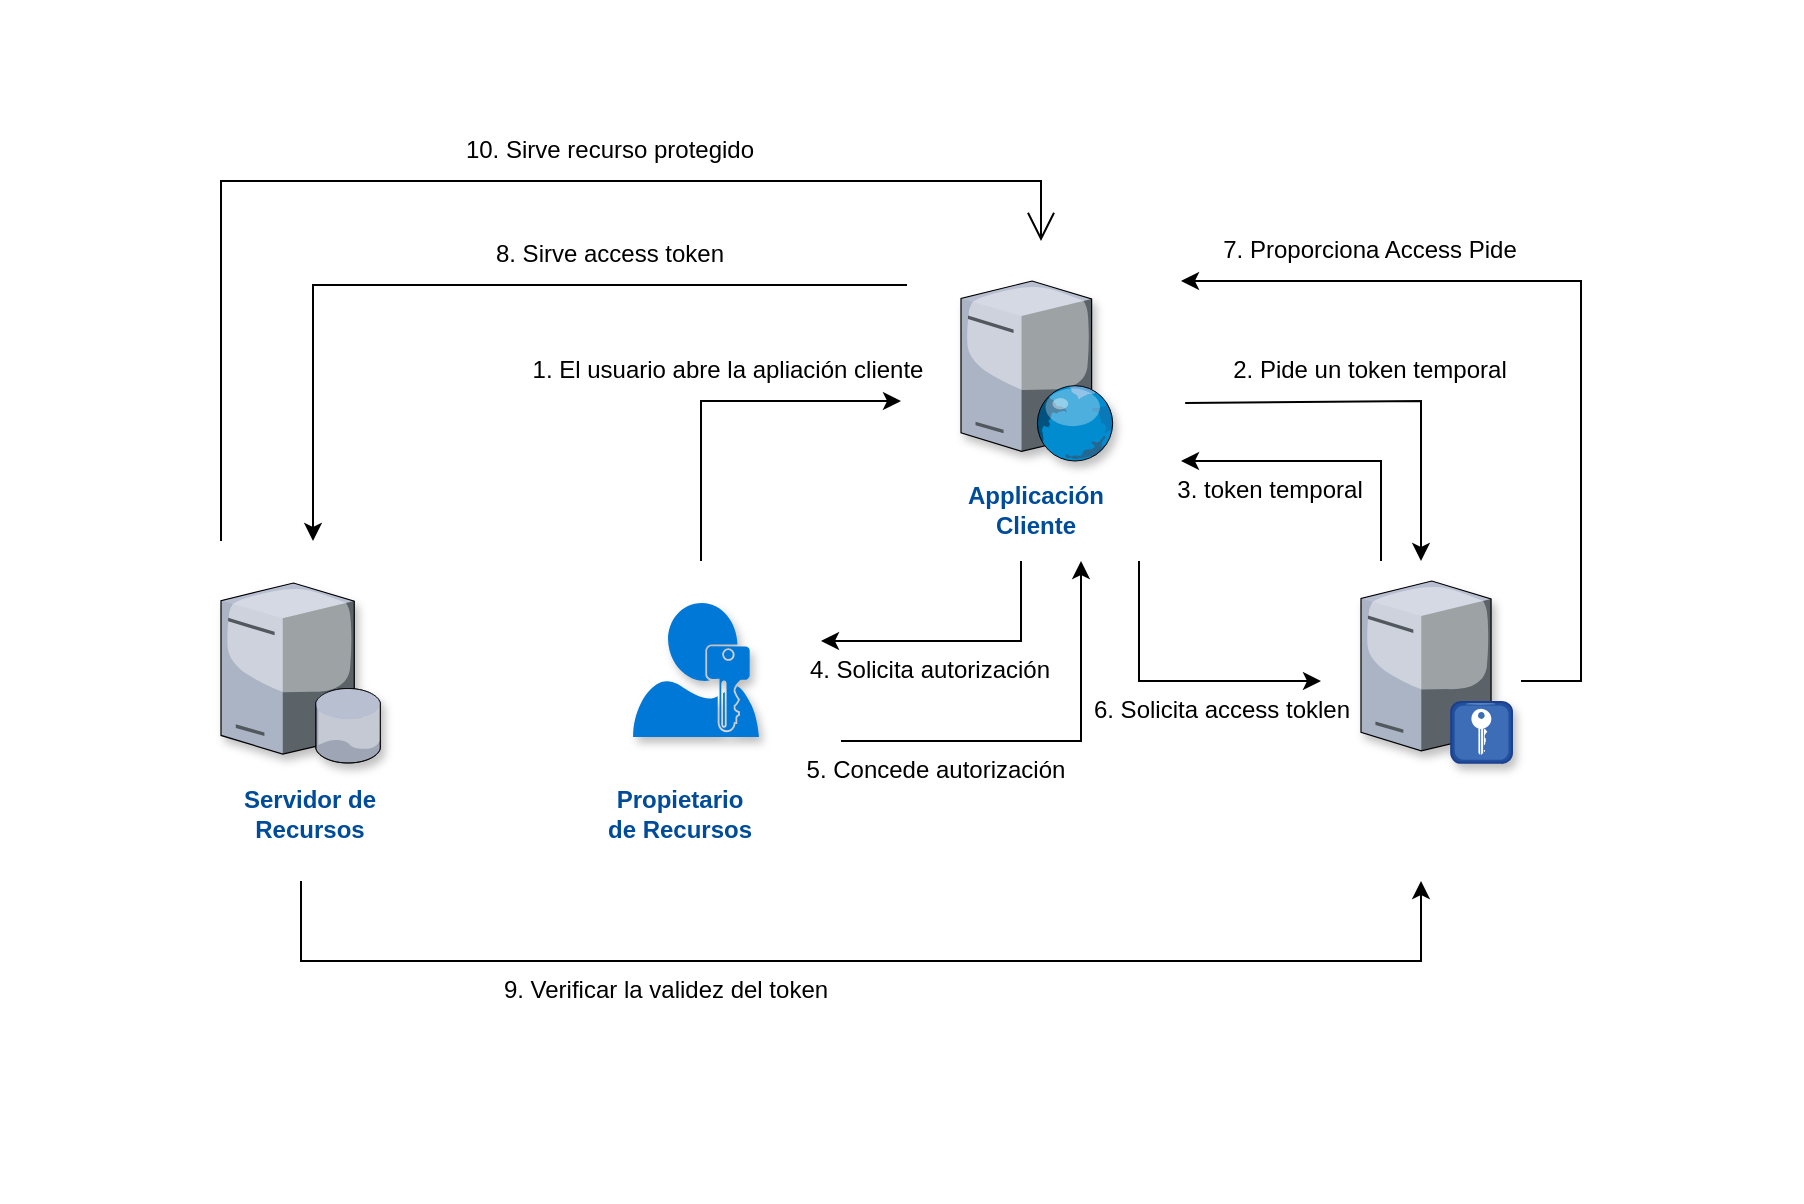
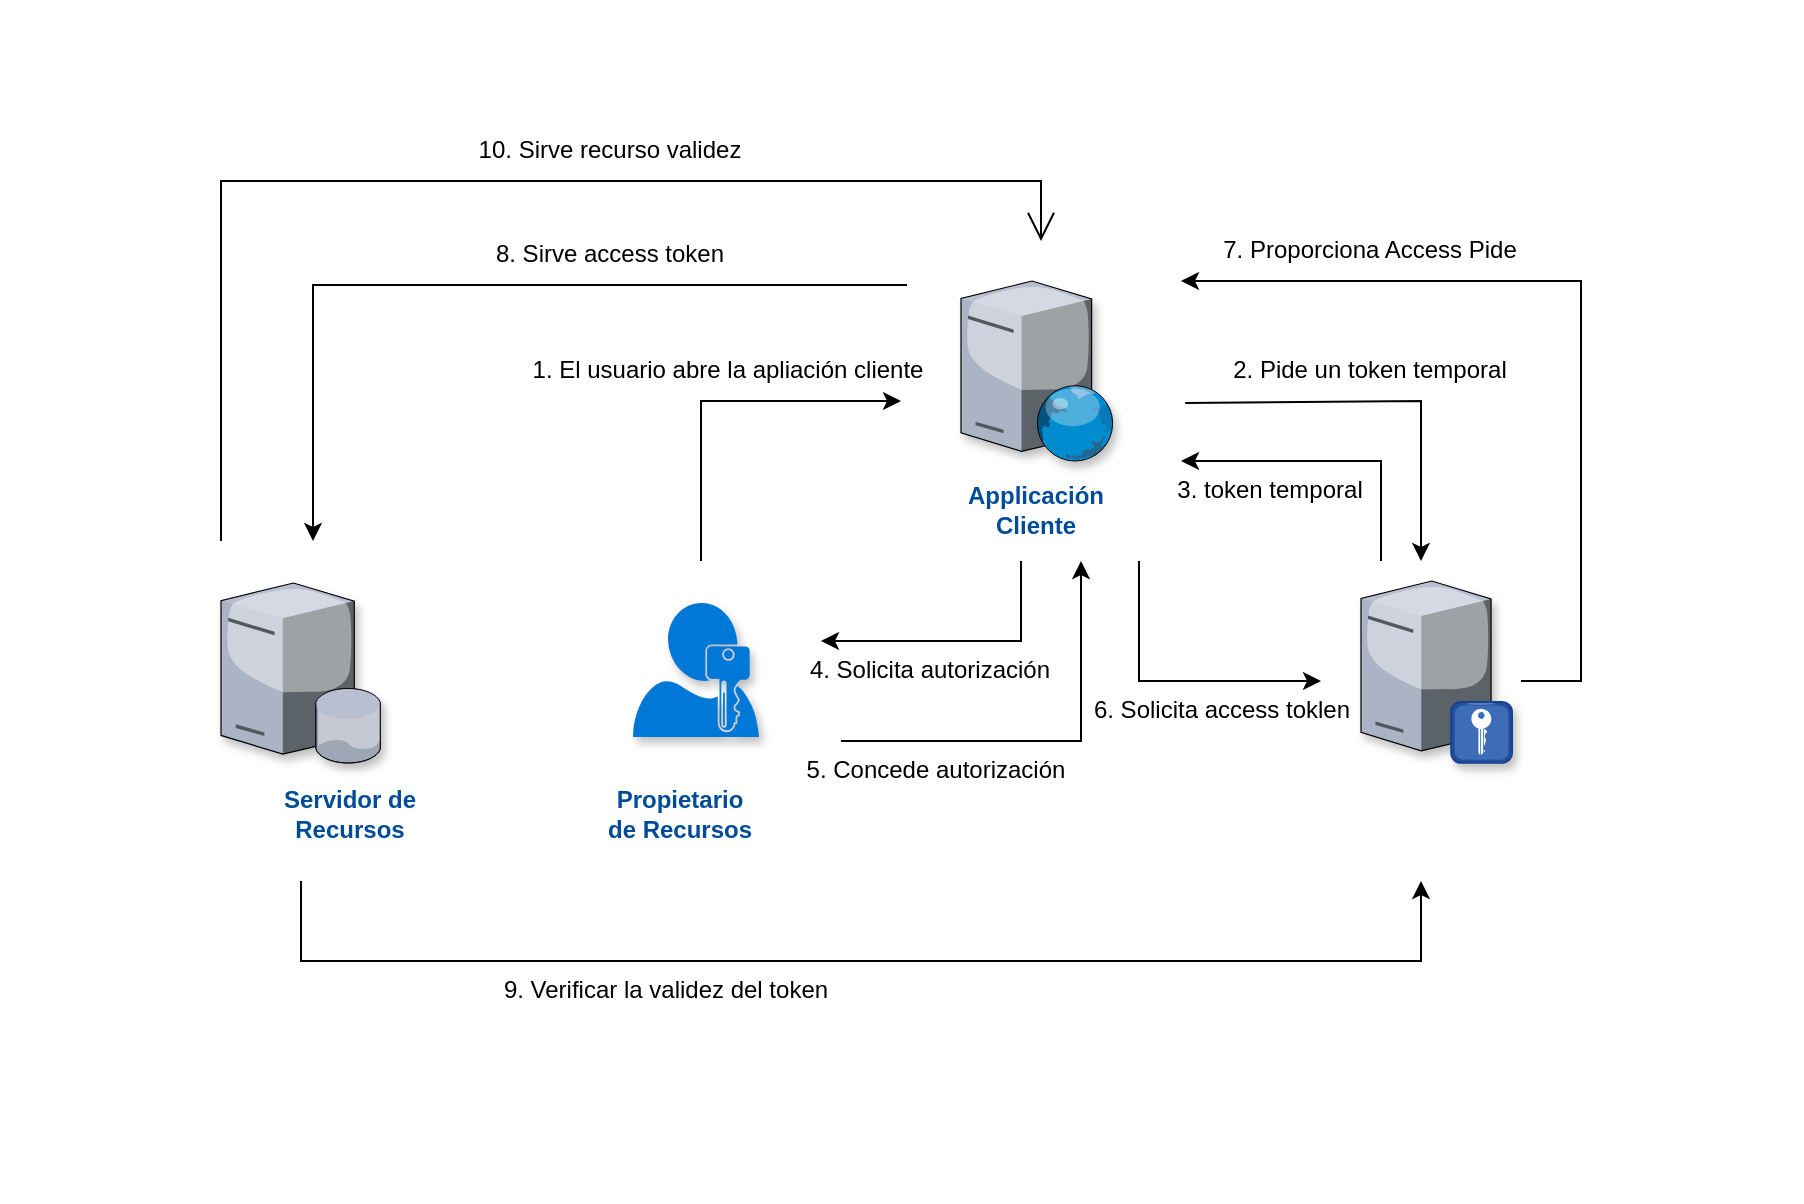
(611, 151) -> (611, 151)
(311, 815) -> (351, 815)
